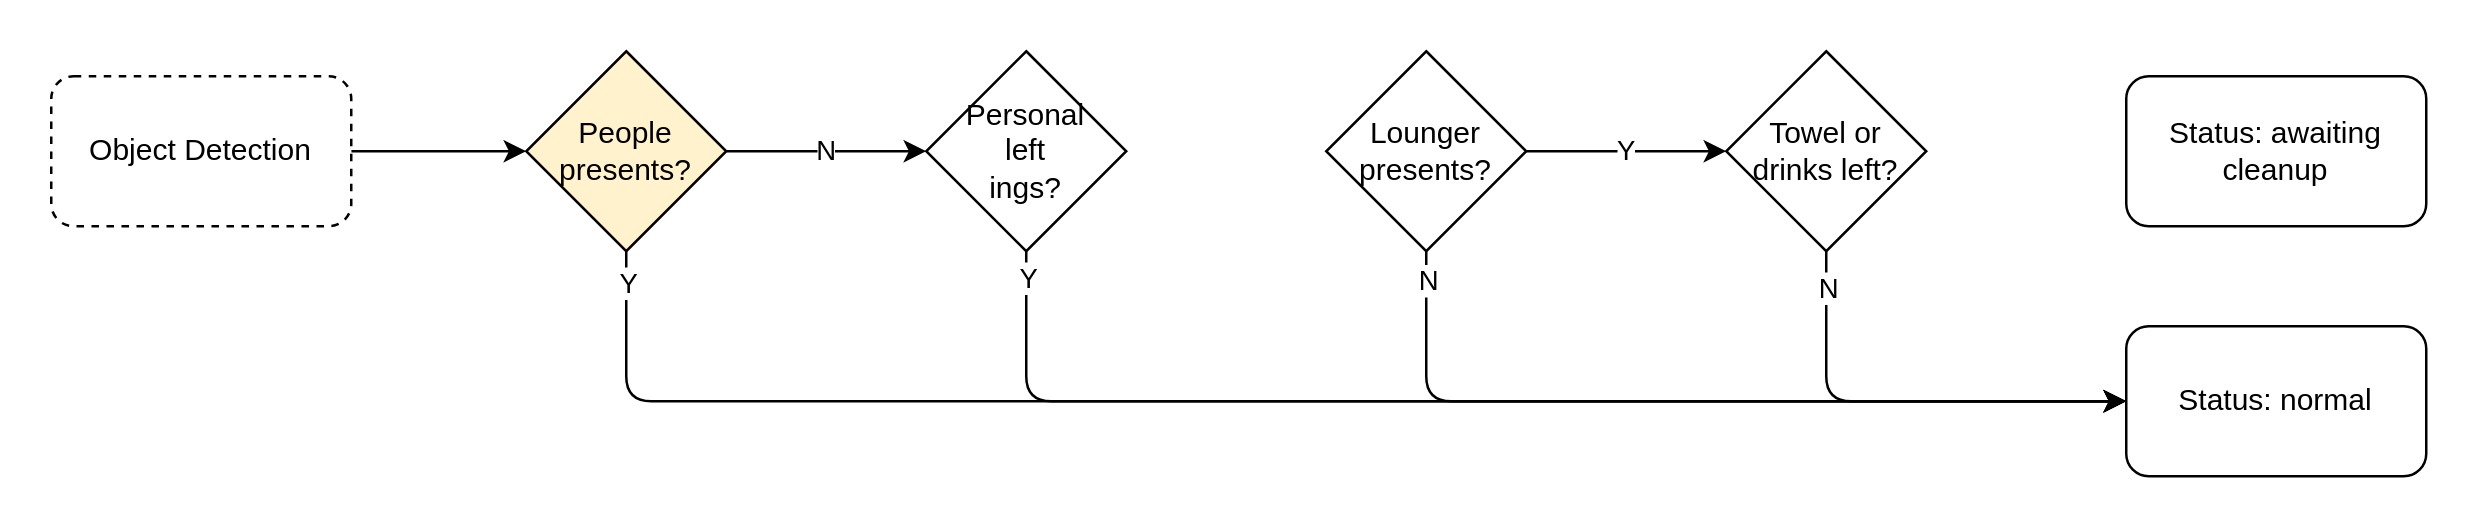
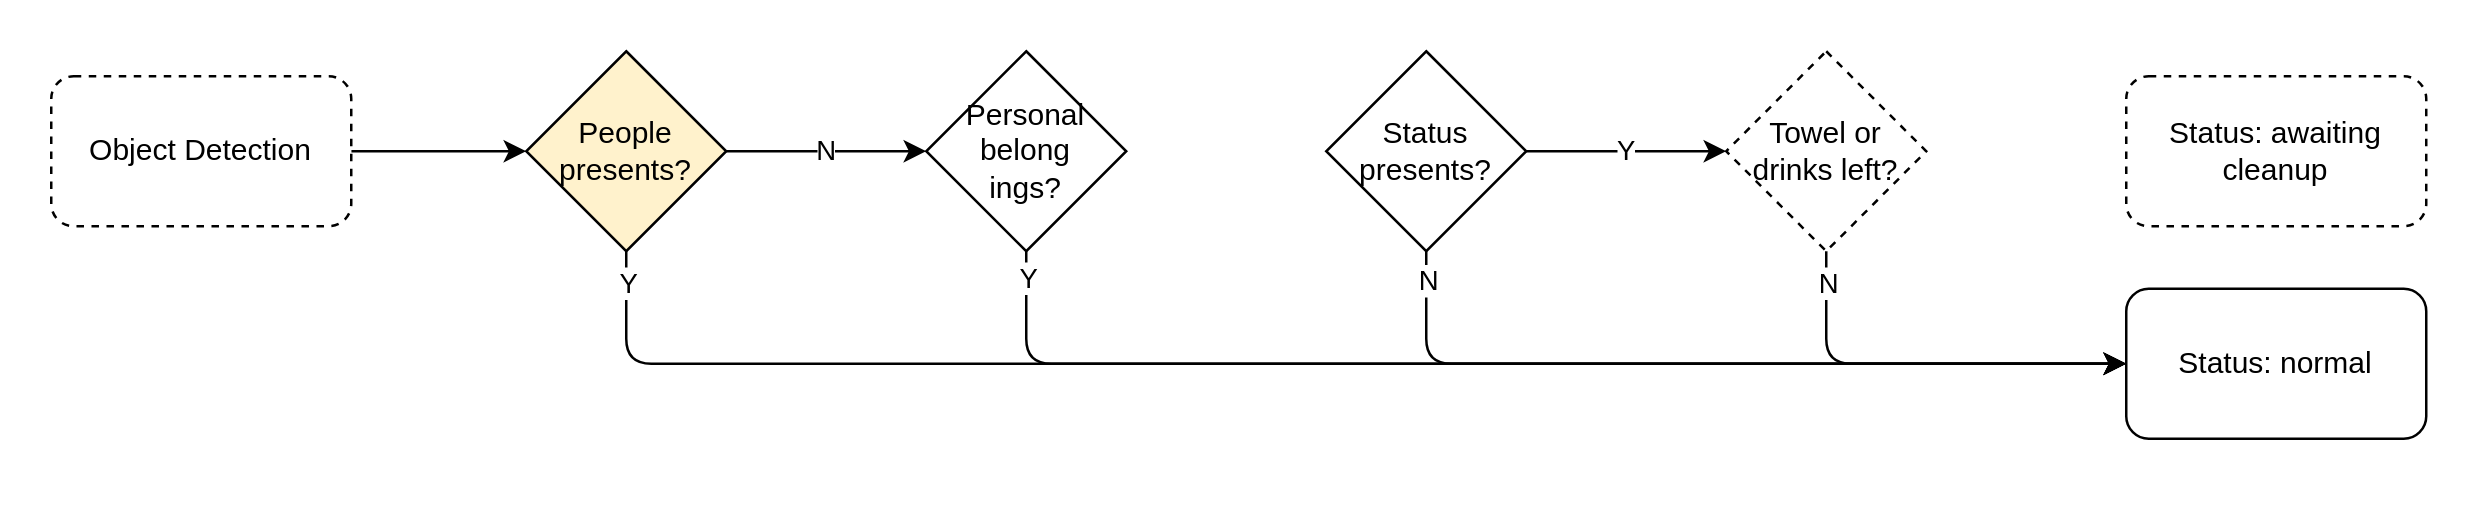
(1026, 151) -> (1026, 151)
(1426, 151) -> (1426, 151)
(1826, 151) -> (1826, 151)
(2276, 151) -> (2276, 151)
(2276, 401) -> (2276, 364)
